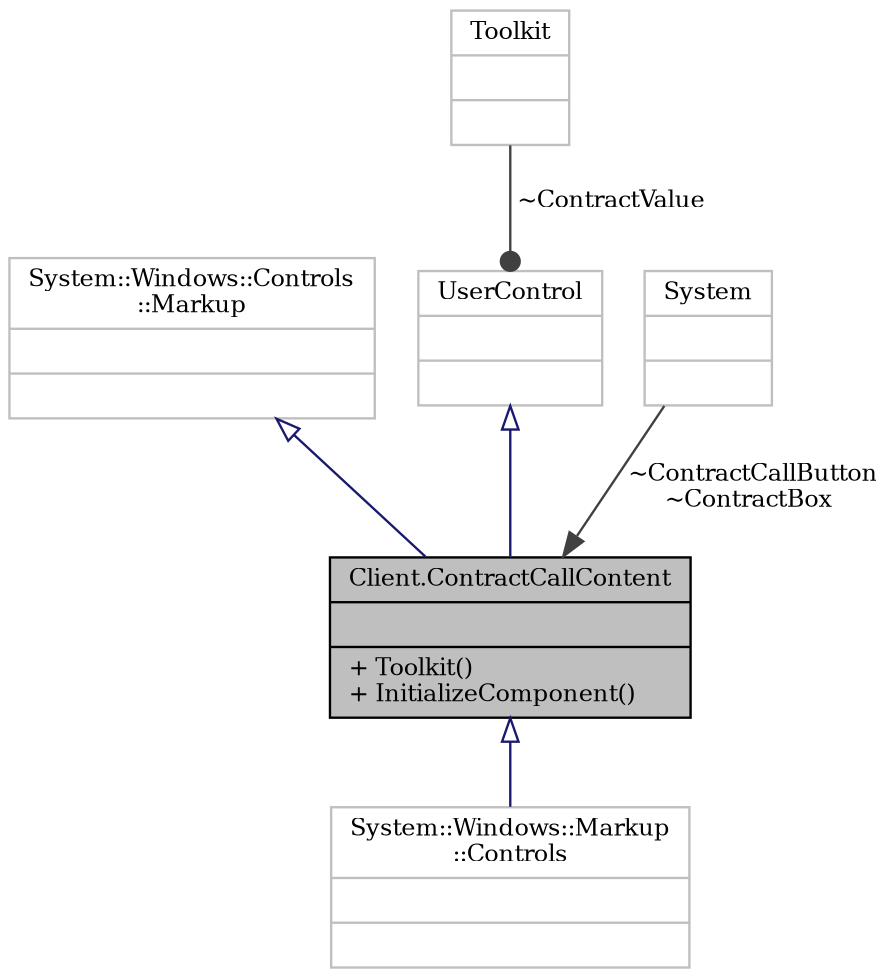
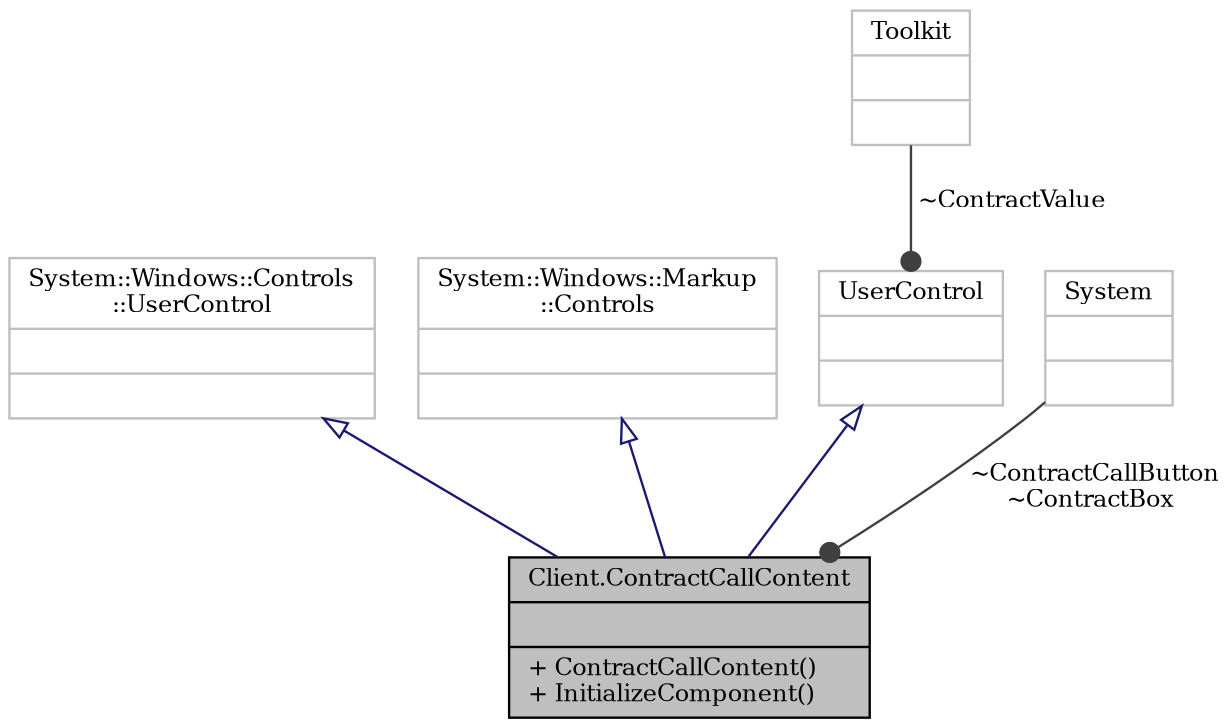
(192, 305) -> (192, 305)
(621, 471) -> (944, 478)
(411, 668) -> (673, 668)
(510, 774) -> (647, 499)
